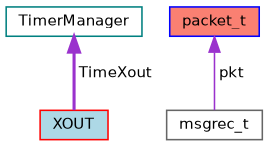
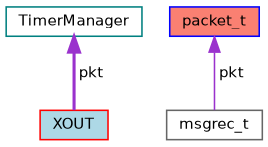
(113, 73) -> (89, 73)
